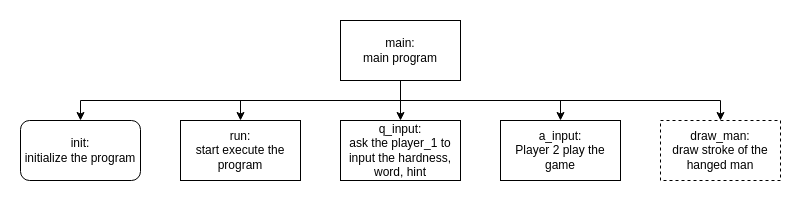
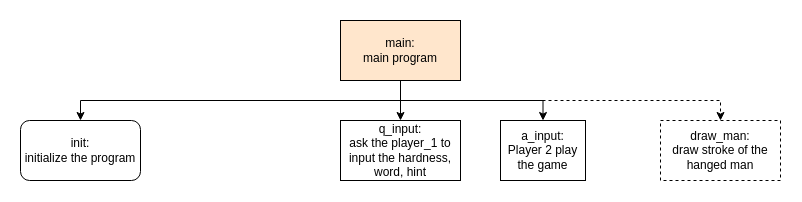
(401, 51) -> (401, 51)
(648, 101) -> (648, 101)
(241, 108) -> none
(241, 151) -> none
(561, 151) -> (543, 151)
